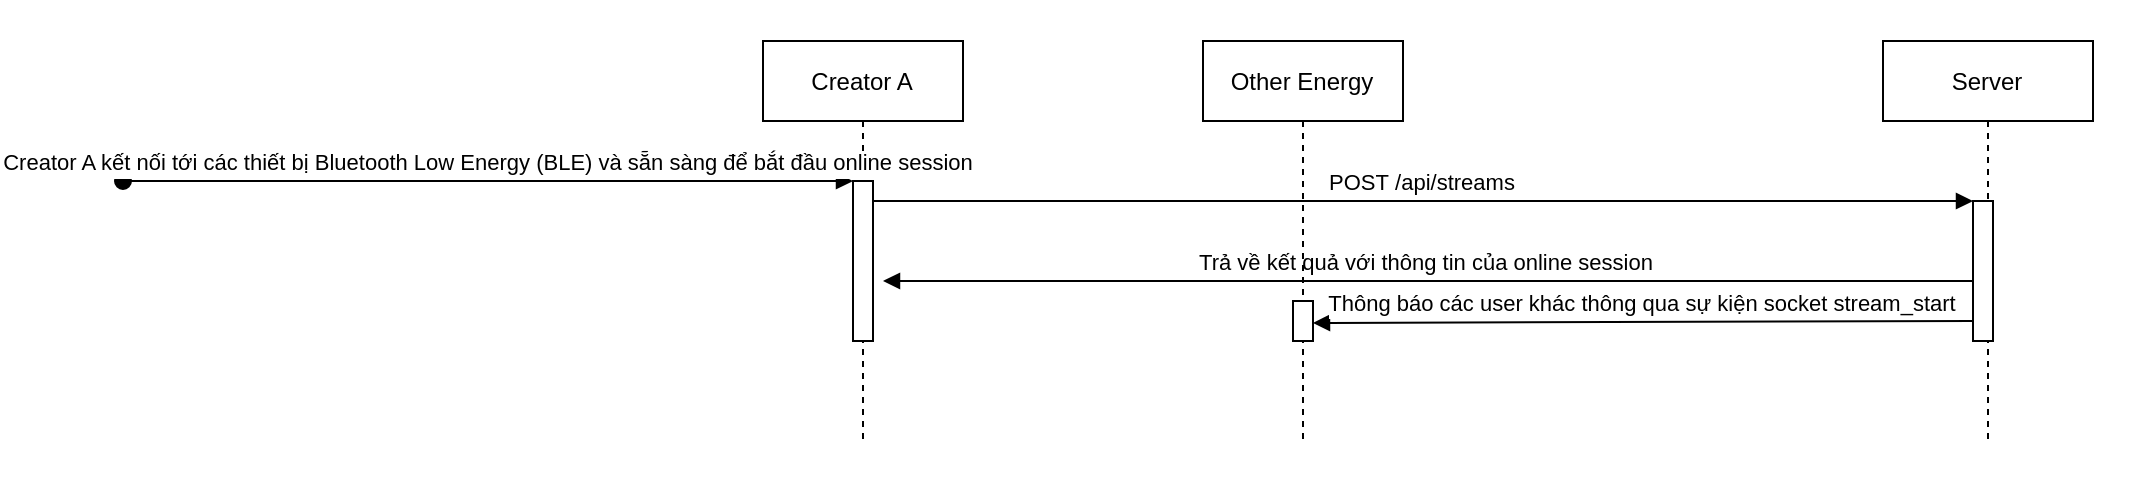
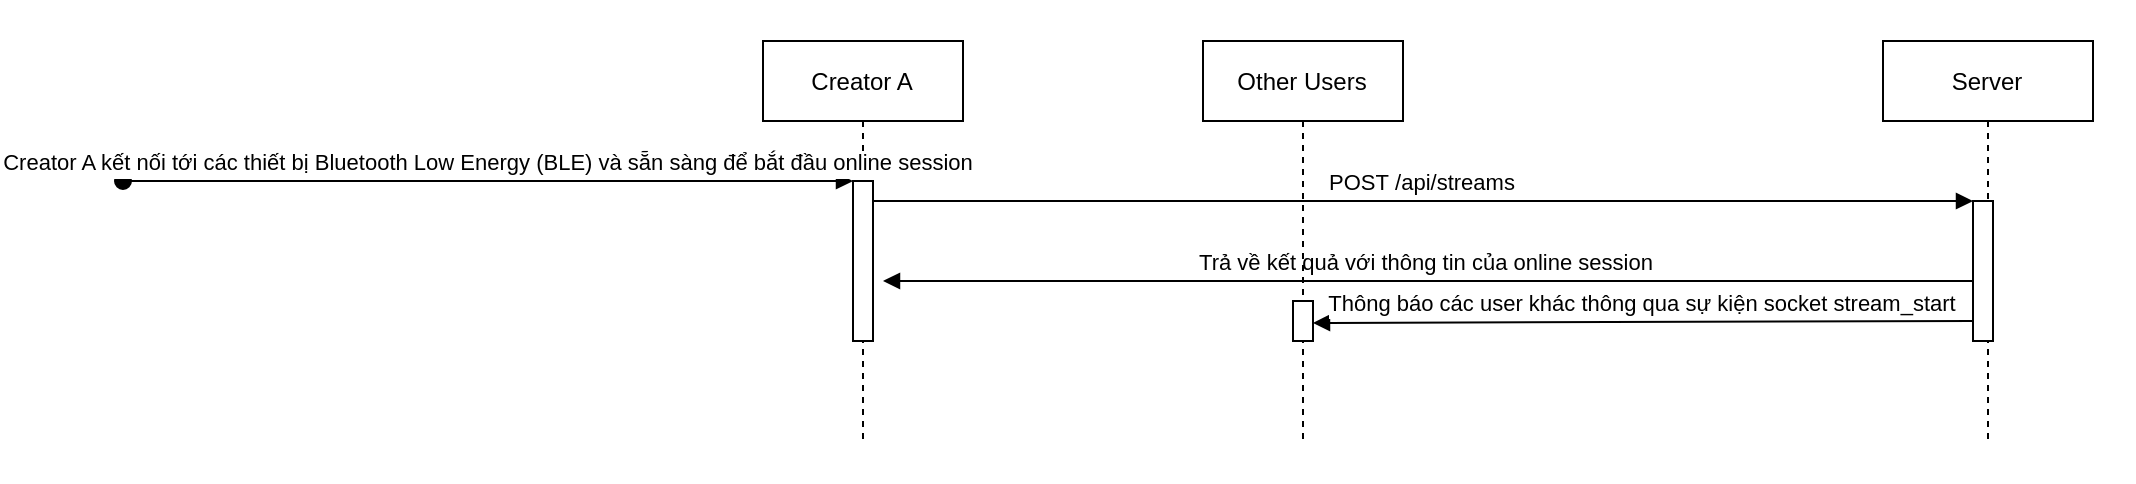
(1302, 82) -> (1302, 82)
